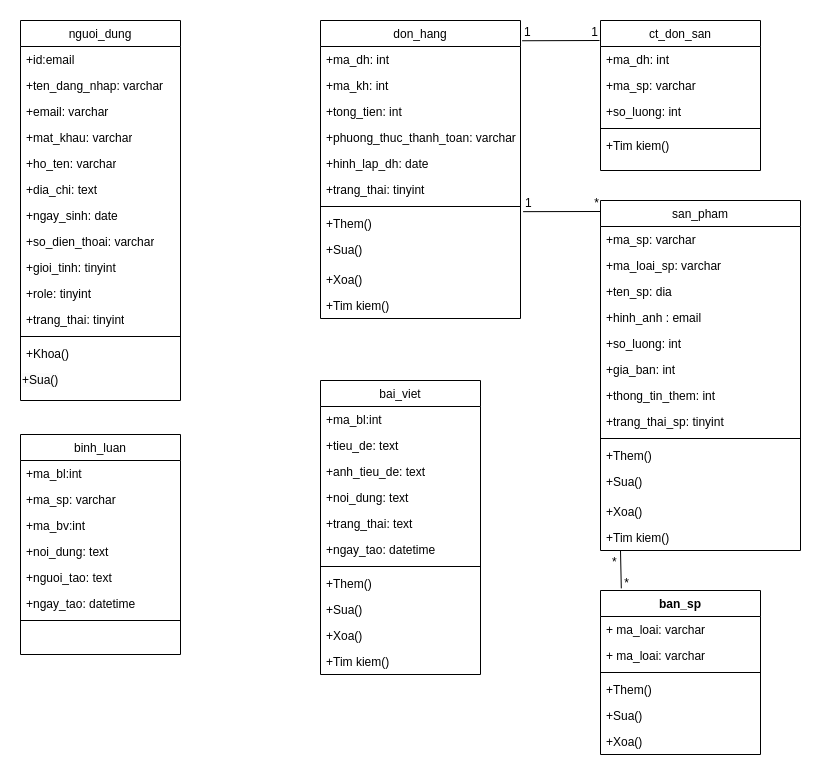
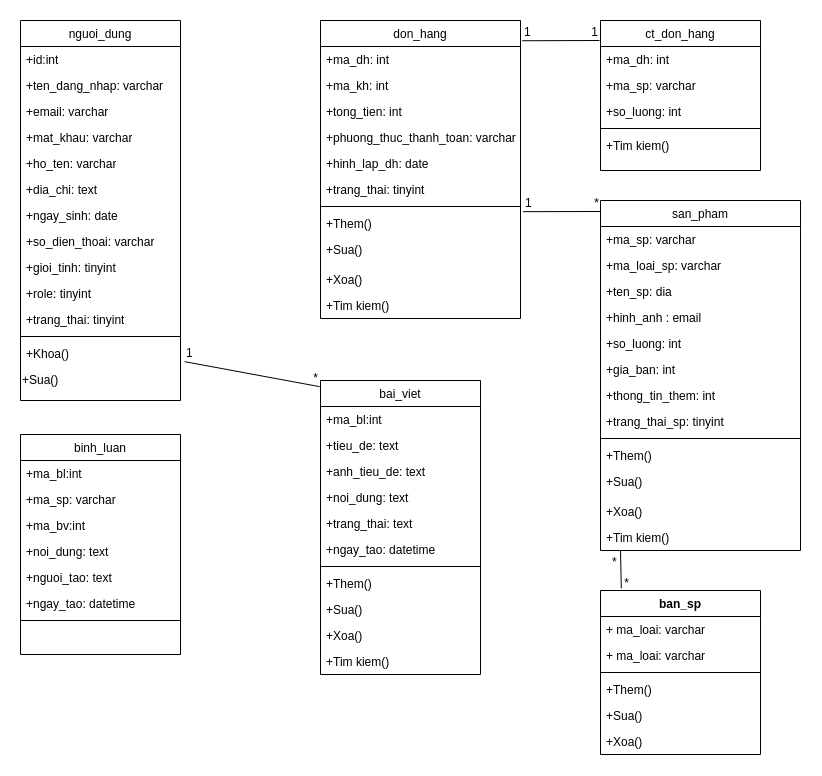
(680, 34) -> (680, 34)
(50, 60) -> (45, 60)
none -> (252, 374)
